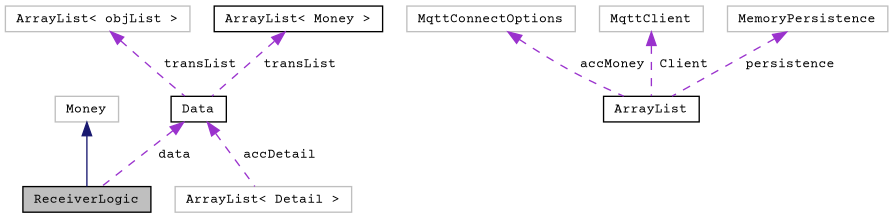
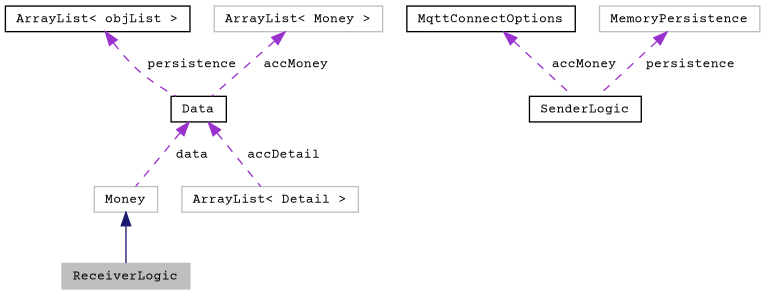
(98, 19) -> (98, 19)
(298, 19) -> (298, 19)
(491, 19) -> (491, 19)
(651, 19) -> none
(197, 64) -> (189, 64)
(296, 64) -> (292, 64)
(651, 109) -> (585, 109)
(137, 159) -> (158, 160)
(87, 199) -> (126, 276)
